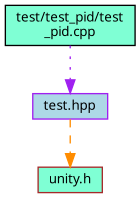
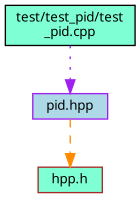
(70, 106) -> (70, 106)
(70, 180) -> (70, 180)
